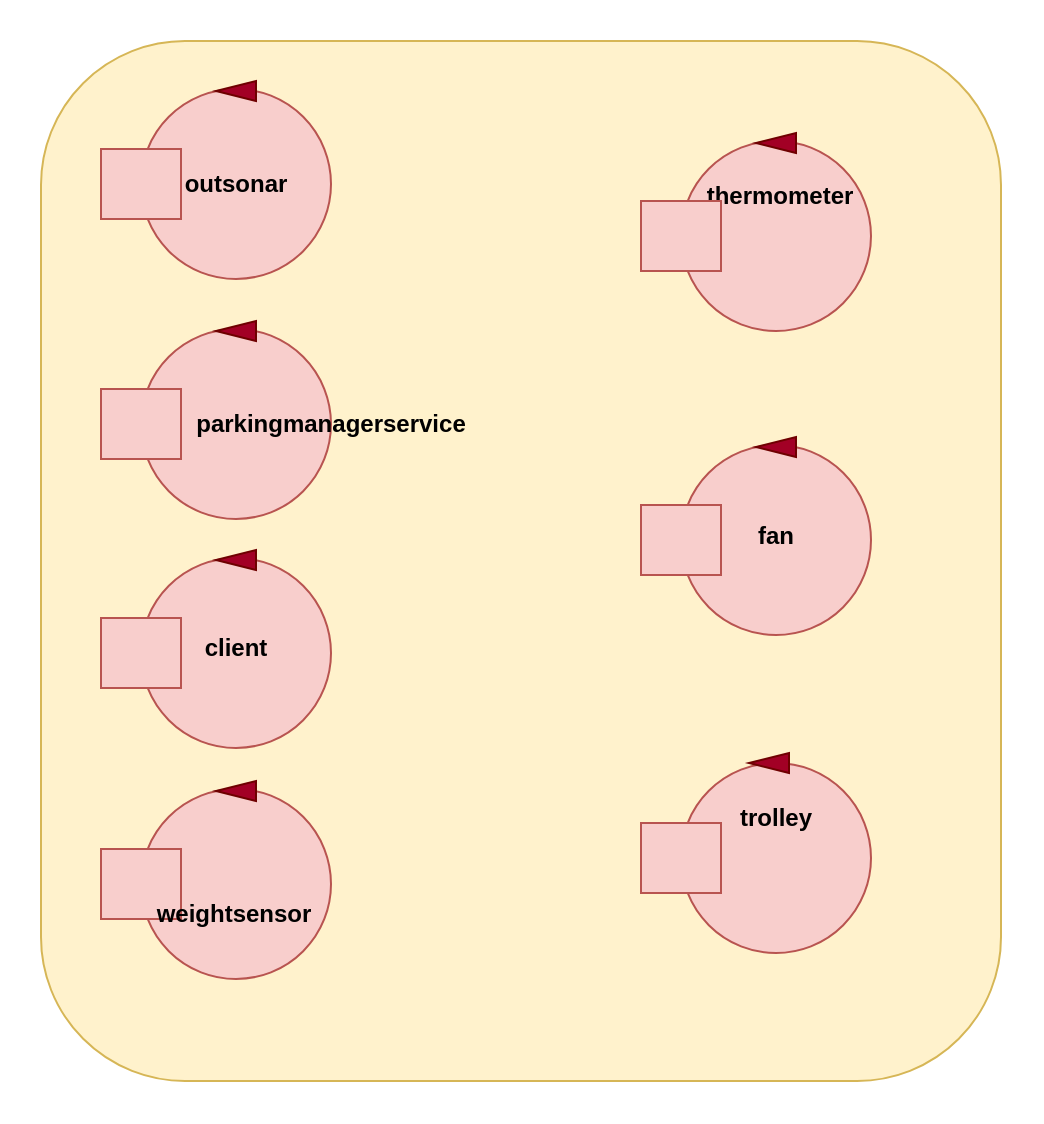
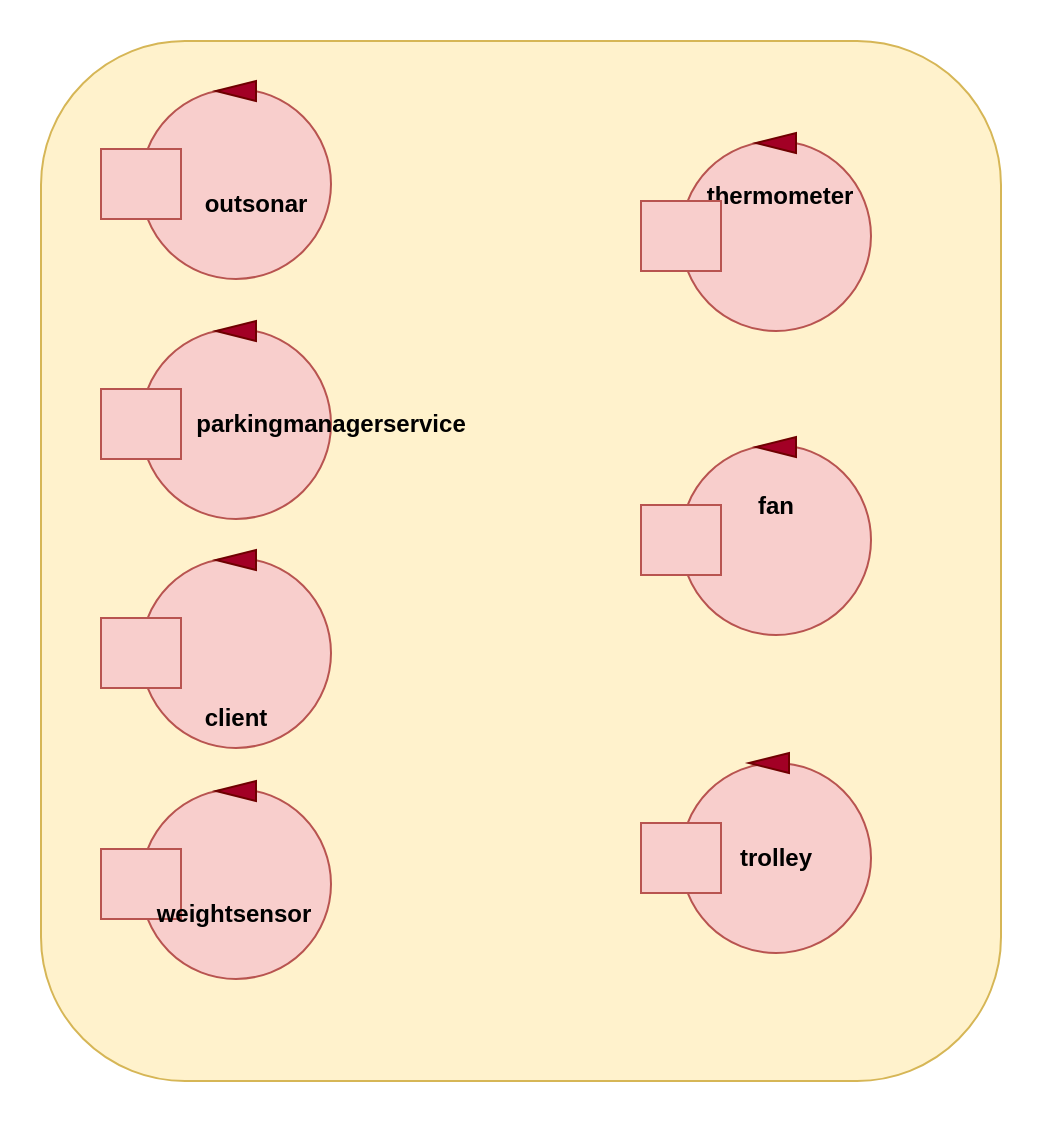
(237, 185) -> (257, 205)
(777, 537) -> (777, 507)
(237, 650) -> (237, 720)
(777, 819) -> (777, 859)
